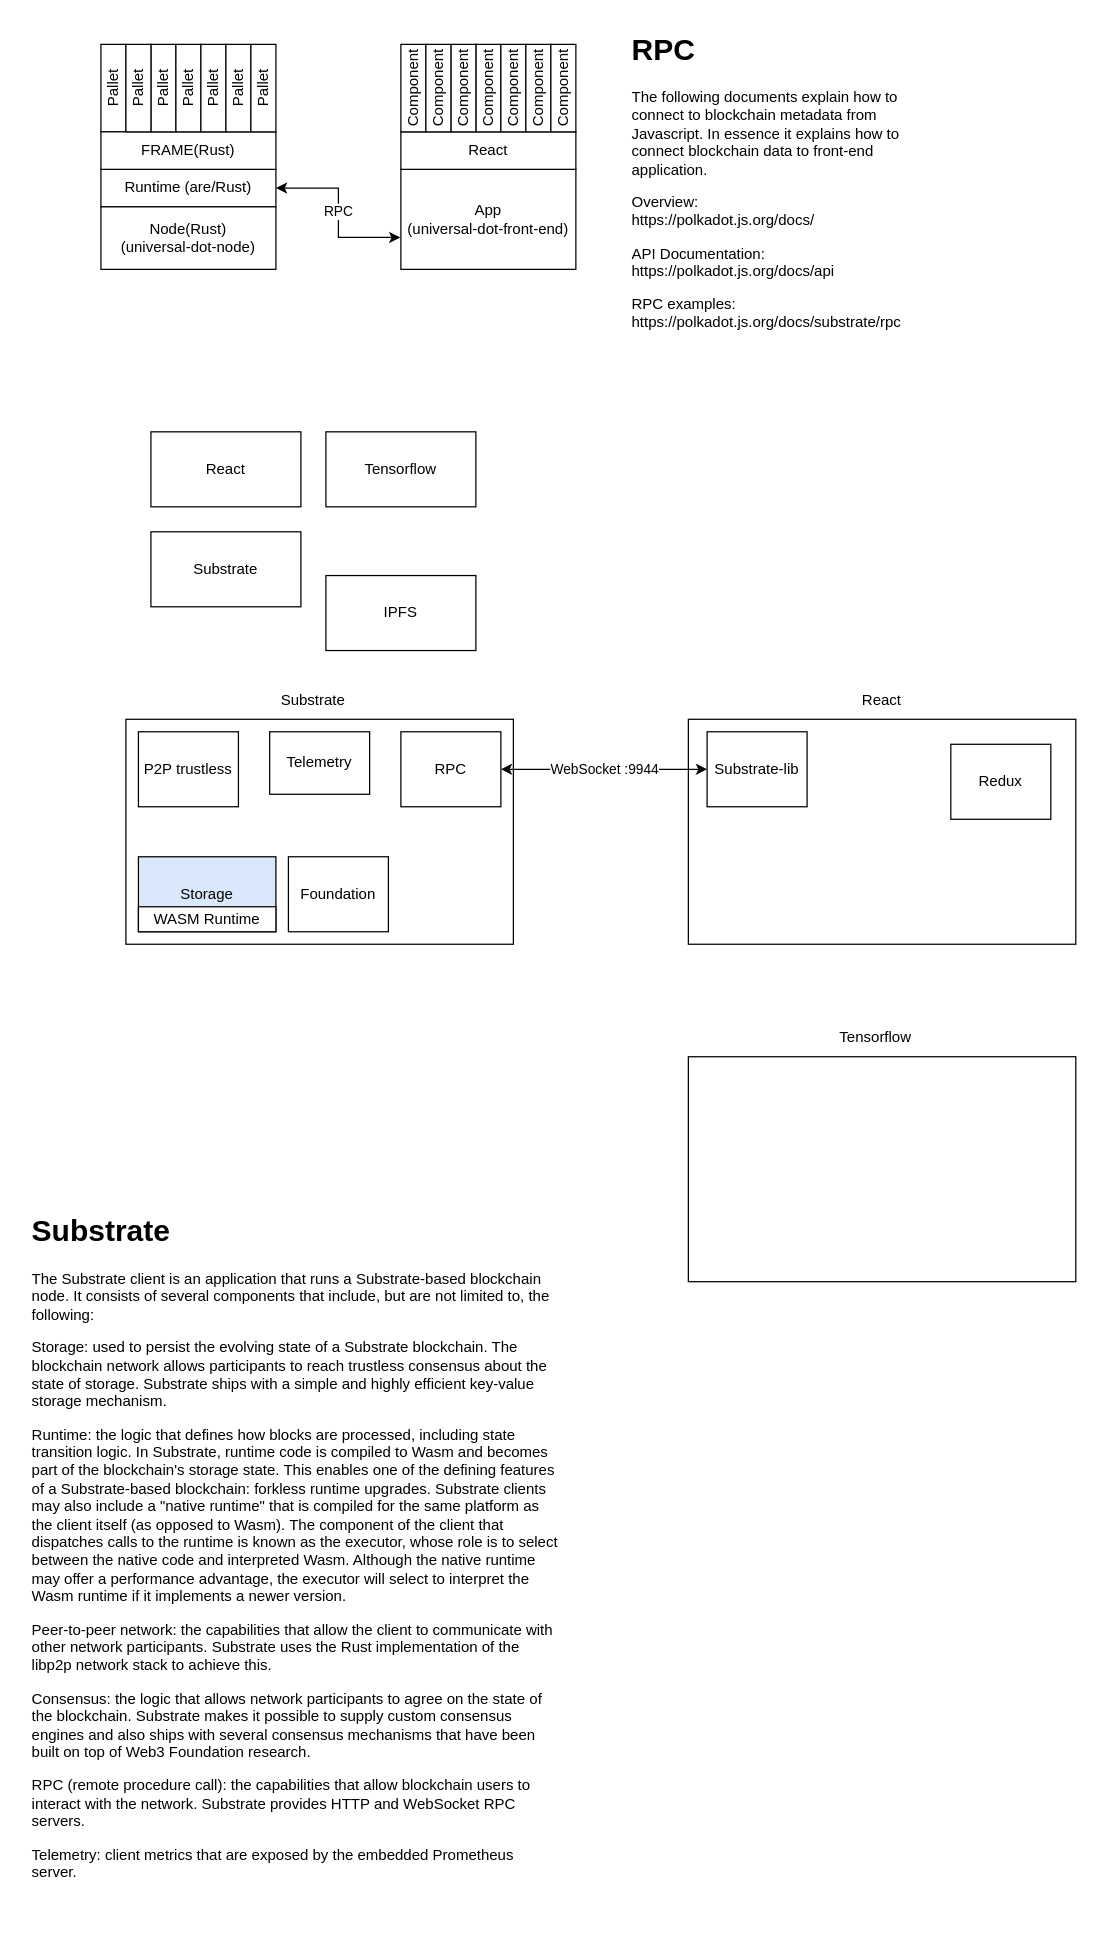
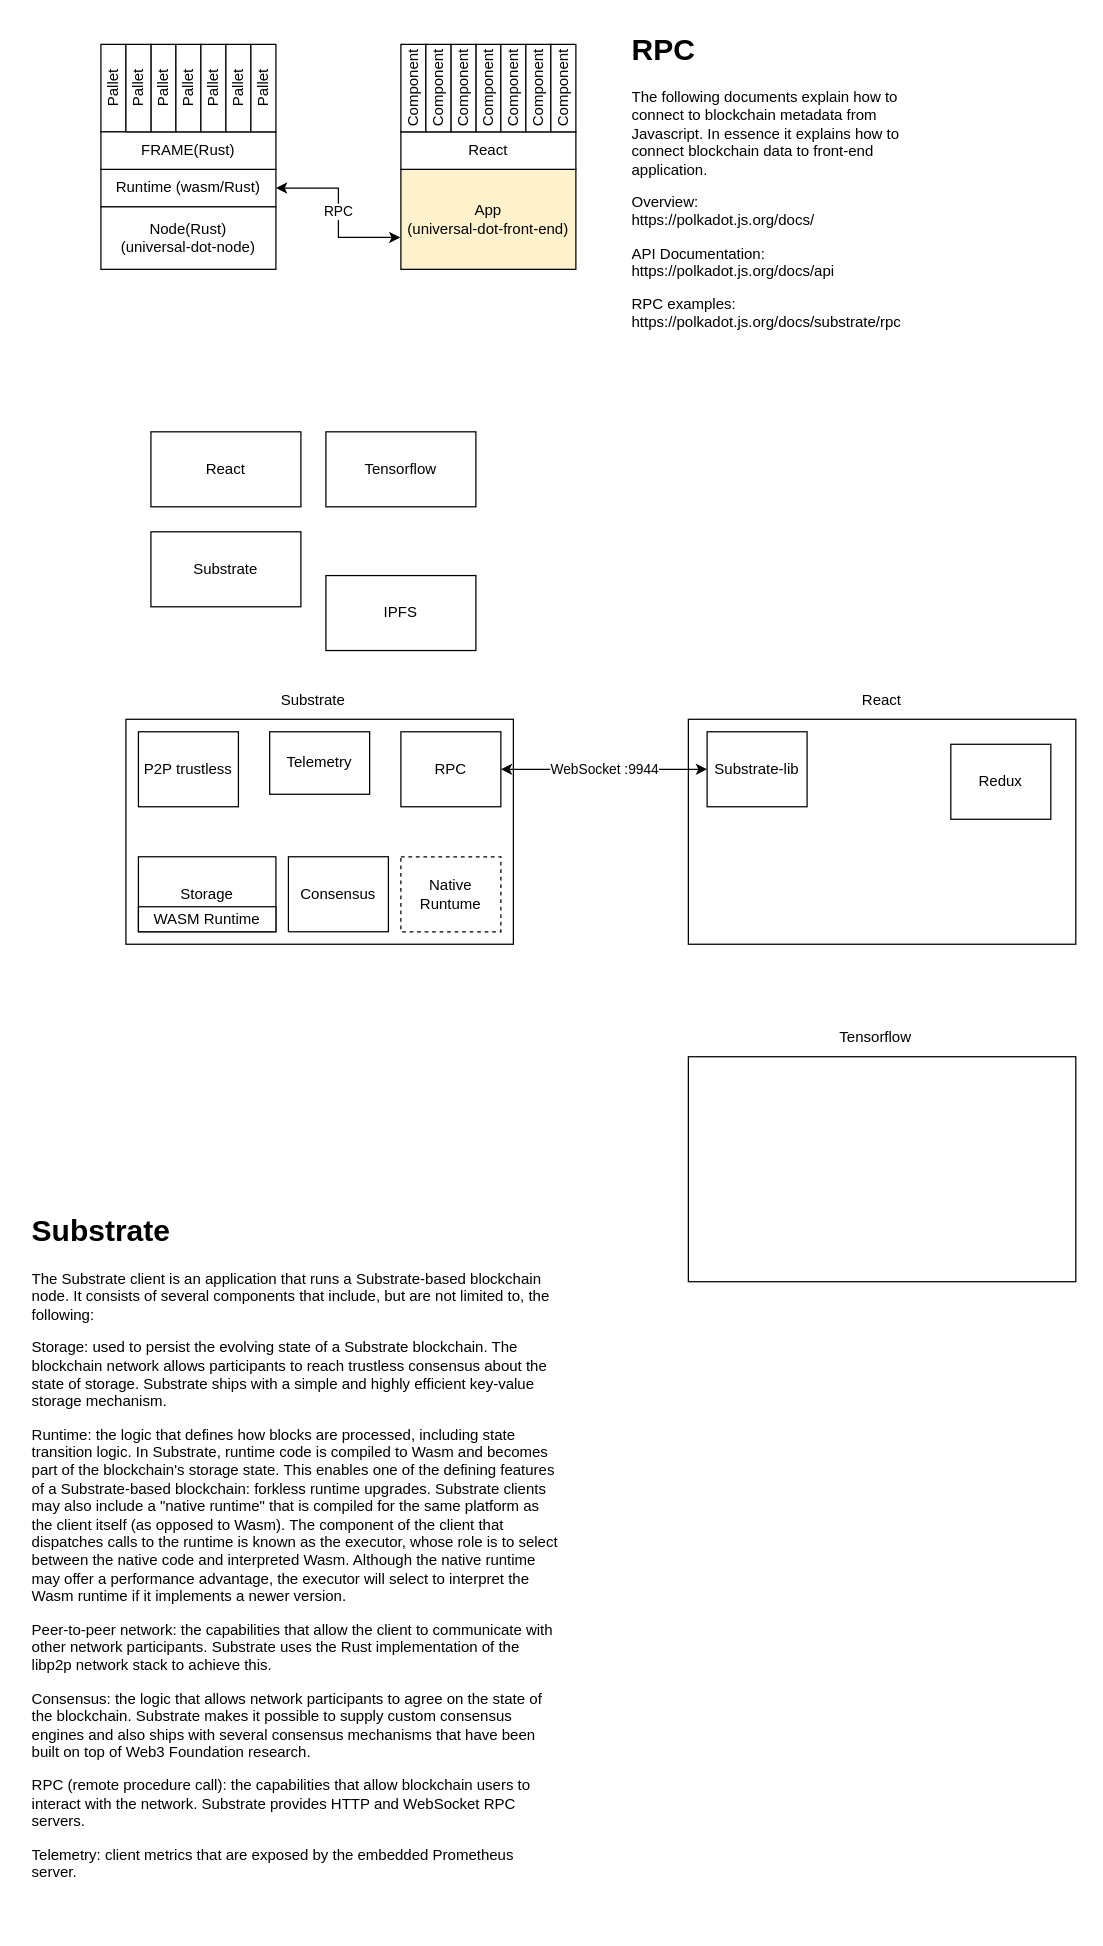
(188, 188) -> (188, 188)
(488, 219) -> (488, 219)
(207, 894) -> (207, 894)
(338, 894) -> (338, 894)
none -> (451, 894)
